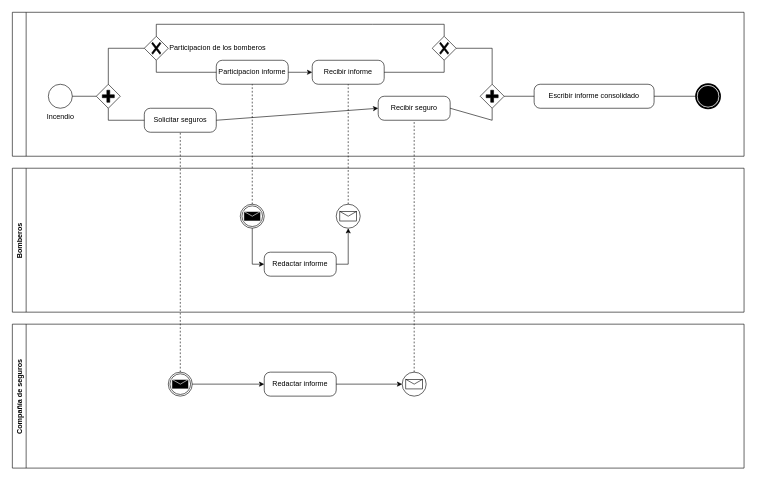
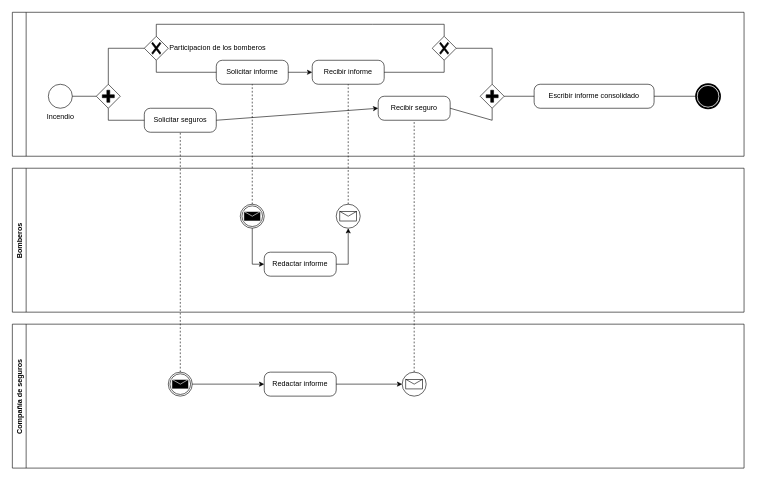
(252, 72) -> (252, 72)
